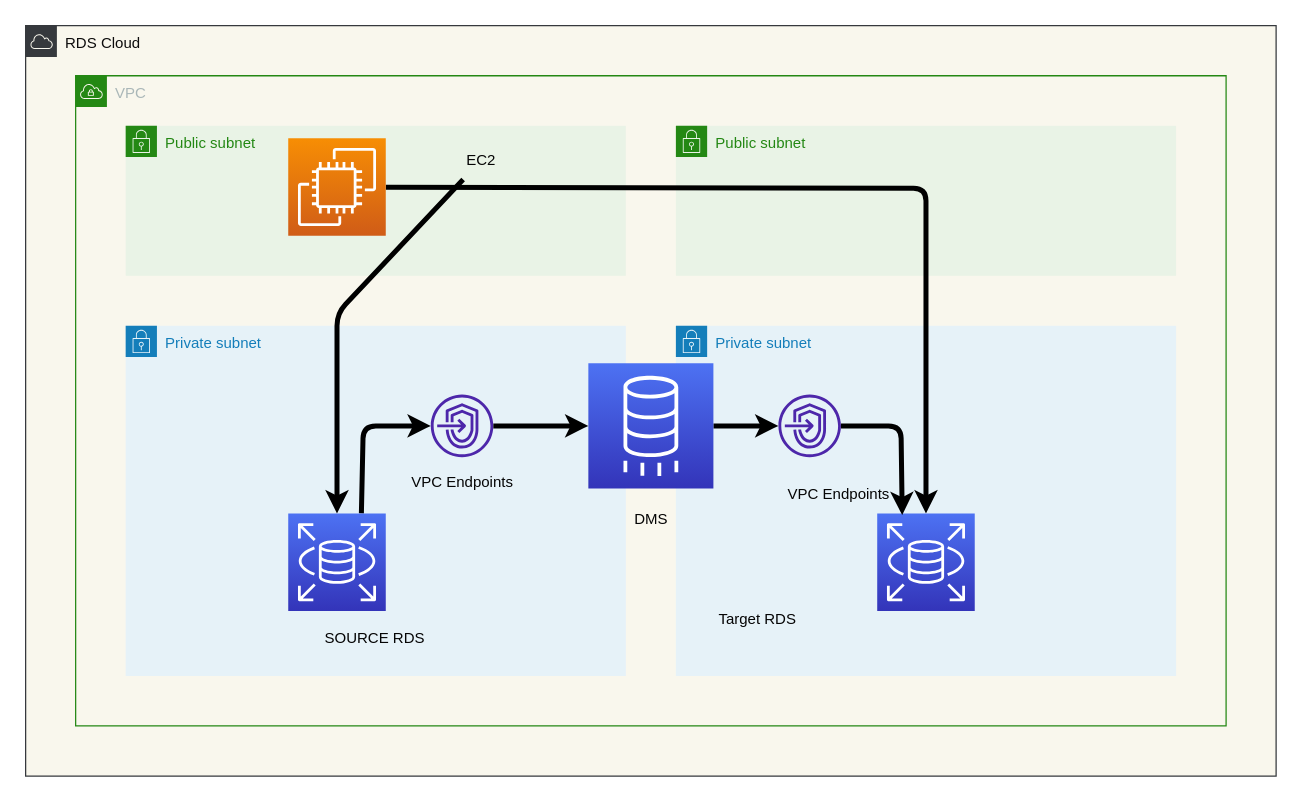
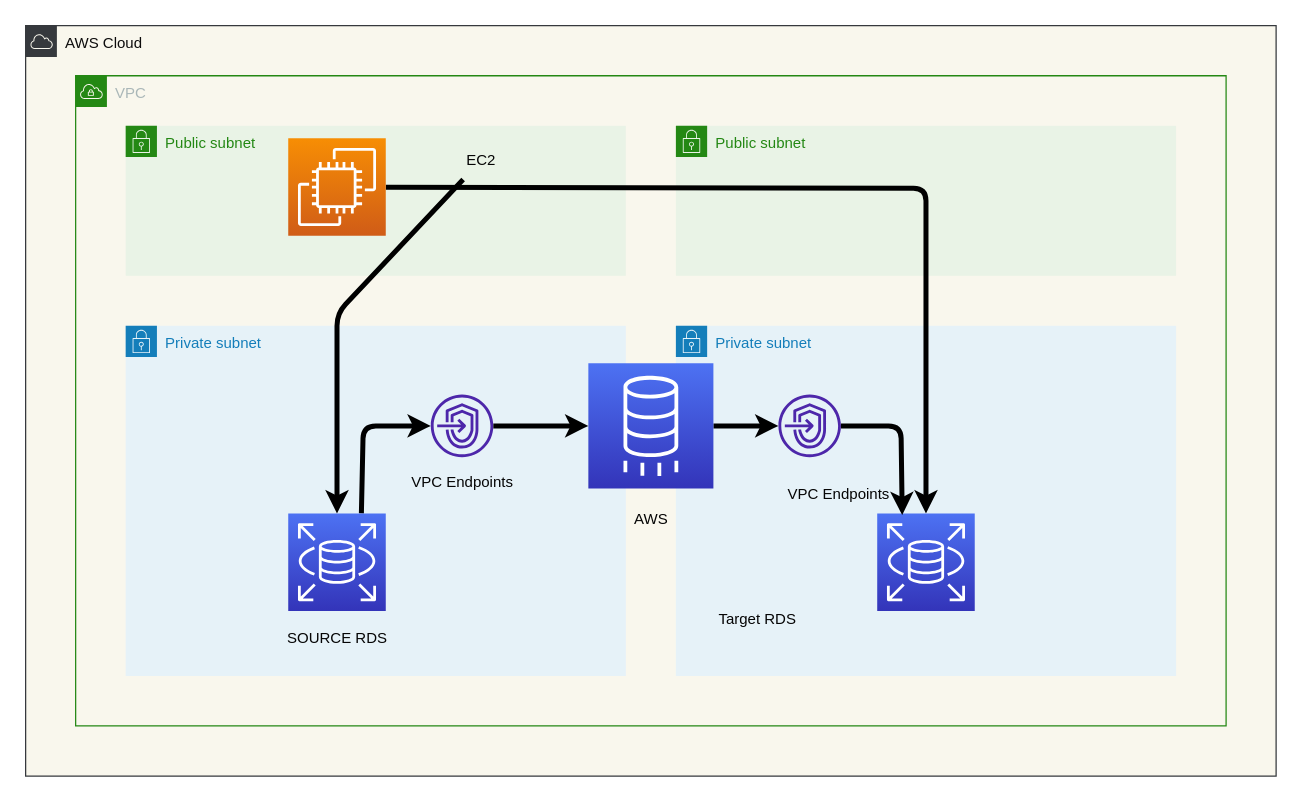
(100, 43) -> (100, 43)
(651, 519) -> (651, 519)
(374, 638) -> (337, 638)
